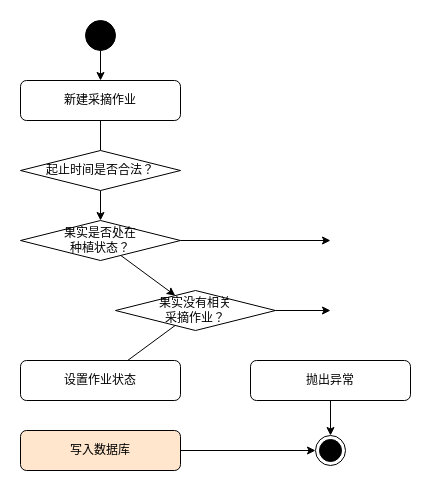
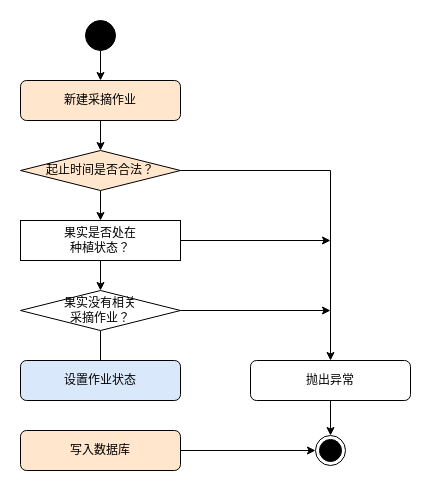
(101, 101) -> (101, 101)
(101, 145) -> (101, 142)
(101, 171) -> (101, 171)
none -> (331, 187)
(101, 241) -> (101, 241)
(196, 311) -> (101, 311)
(101, 381) -> (101, 381)
